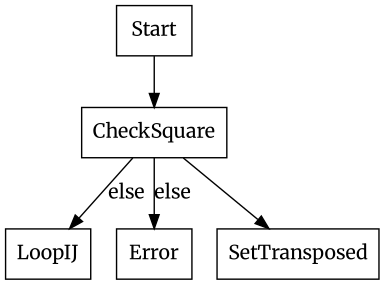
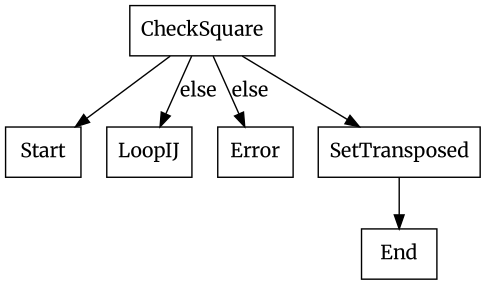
(154, 75) -> (128, 87)
none -> (399, 254)
